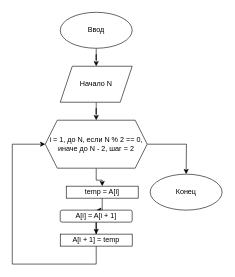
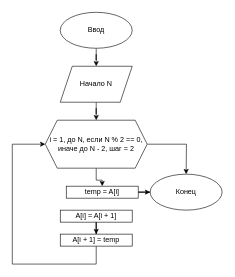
(102, 209) -> (146, 192)
(96, 216) -> (96, 216)
